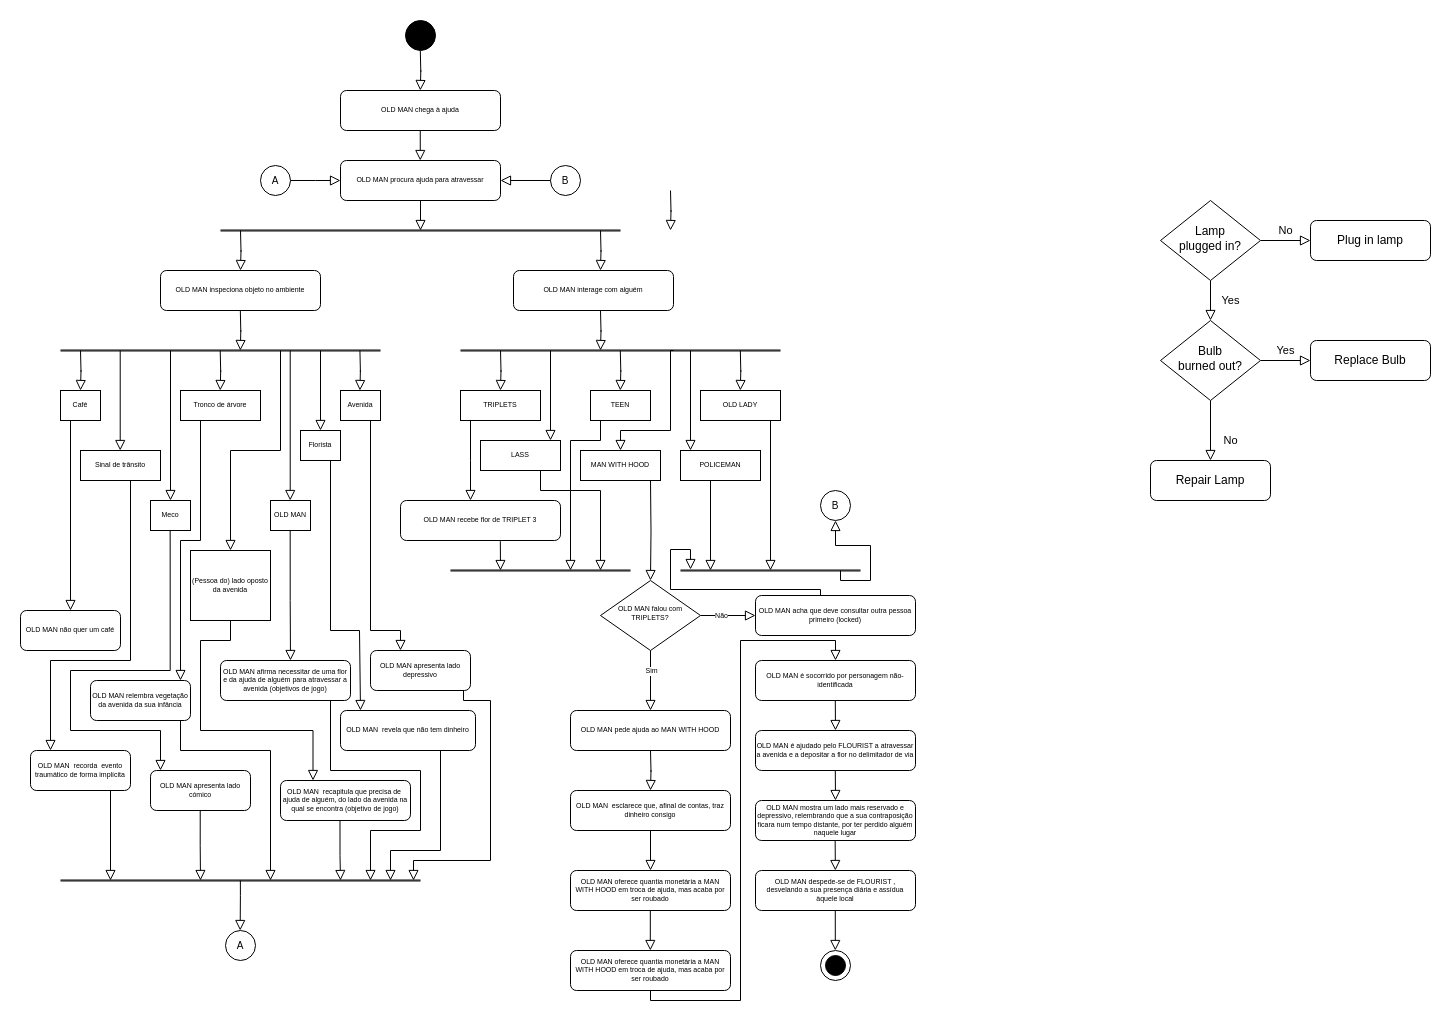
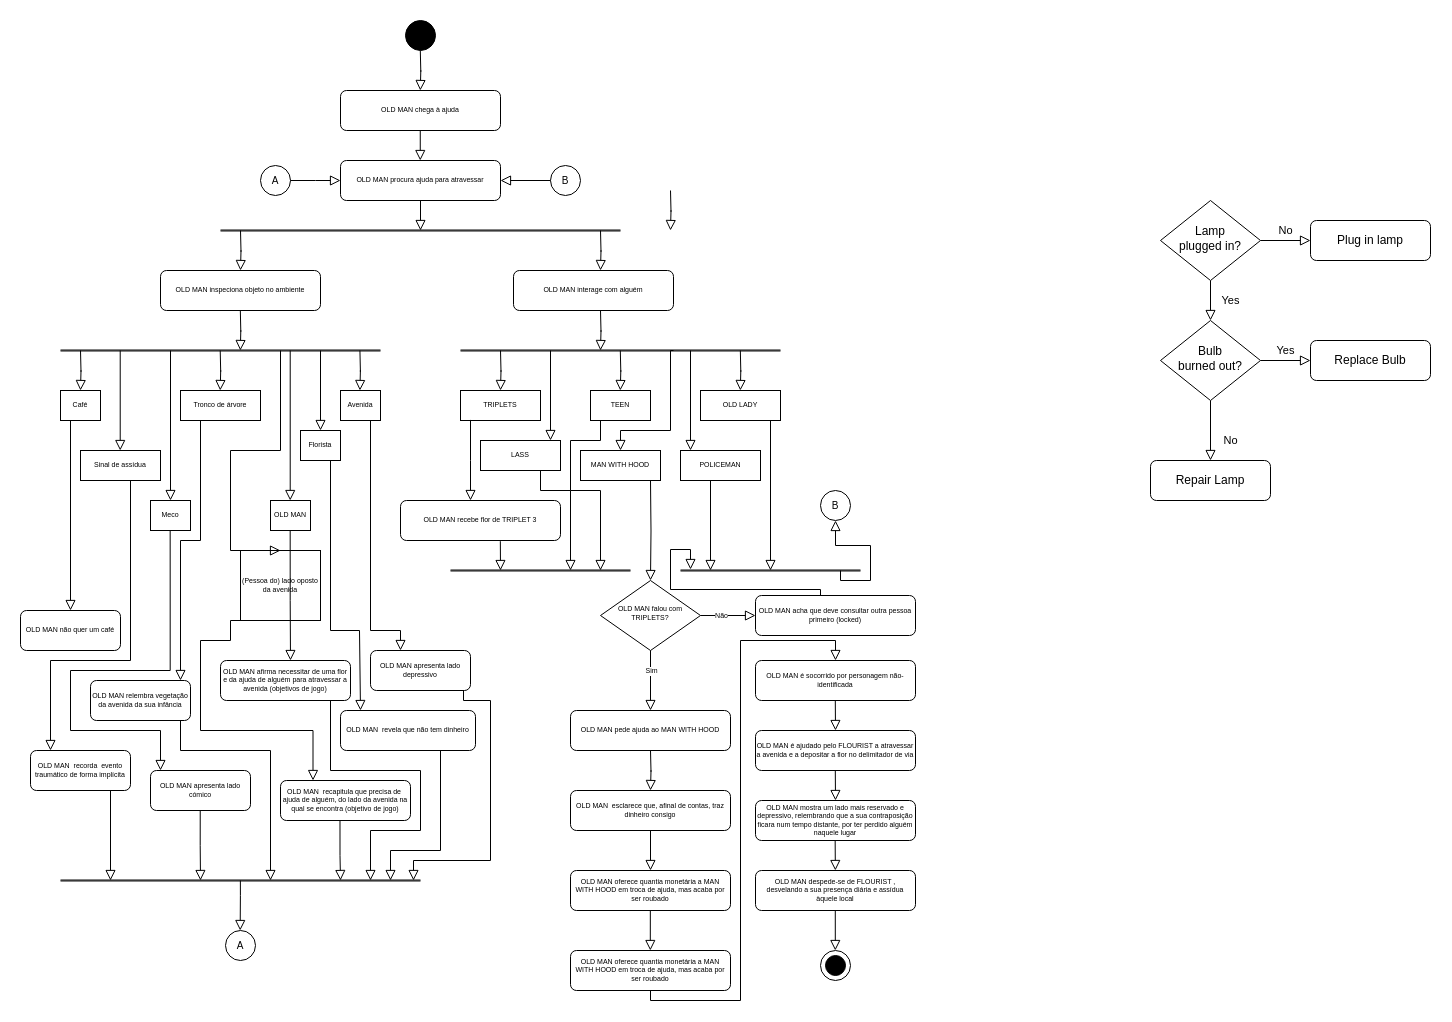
(121, 466) -> (121, 466)
(231, 586) -> (281, 586)
